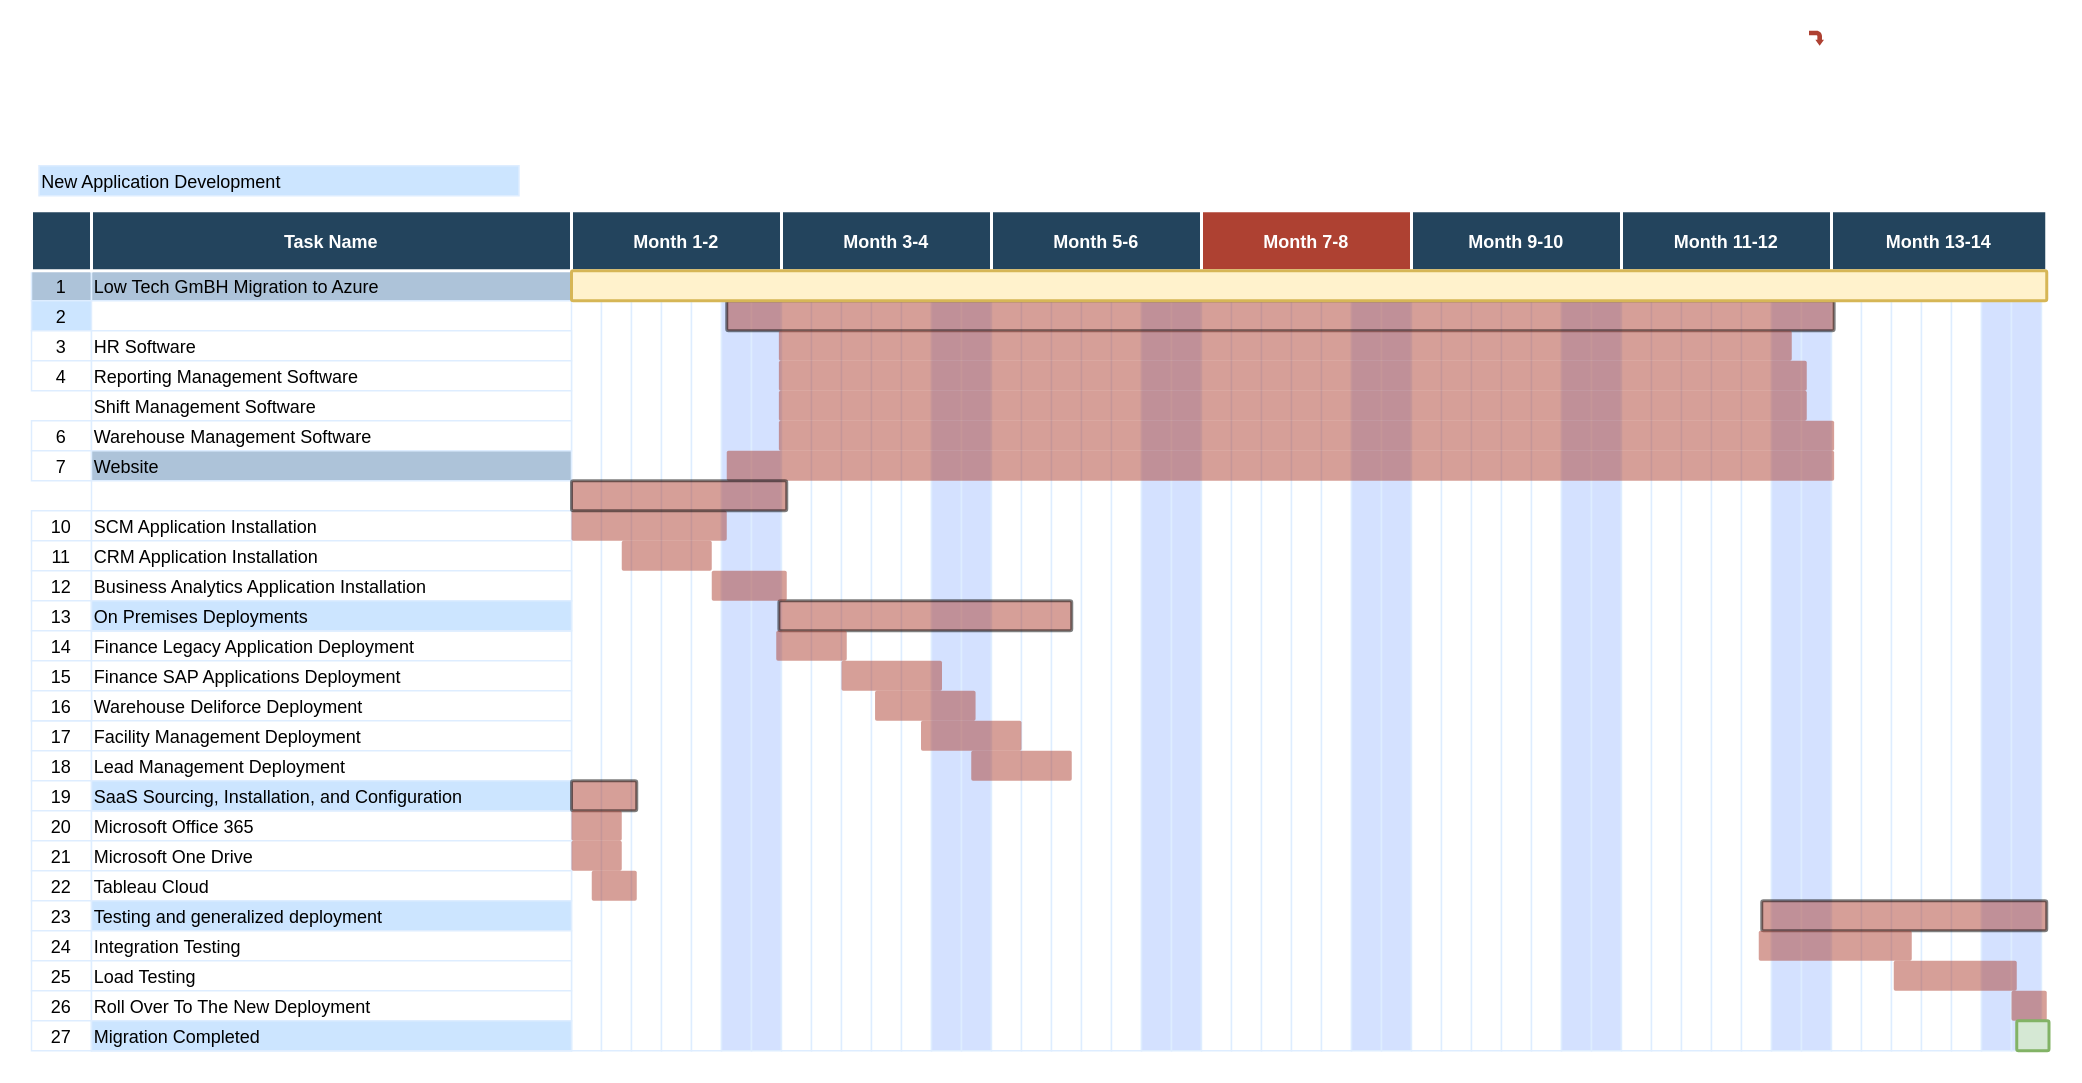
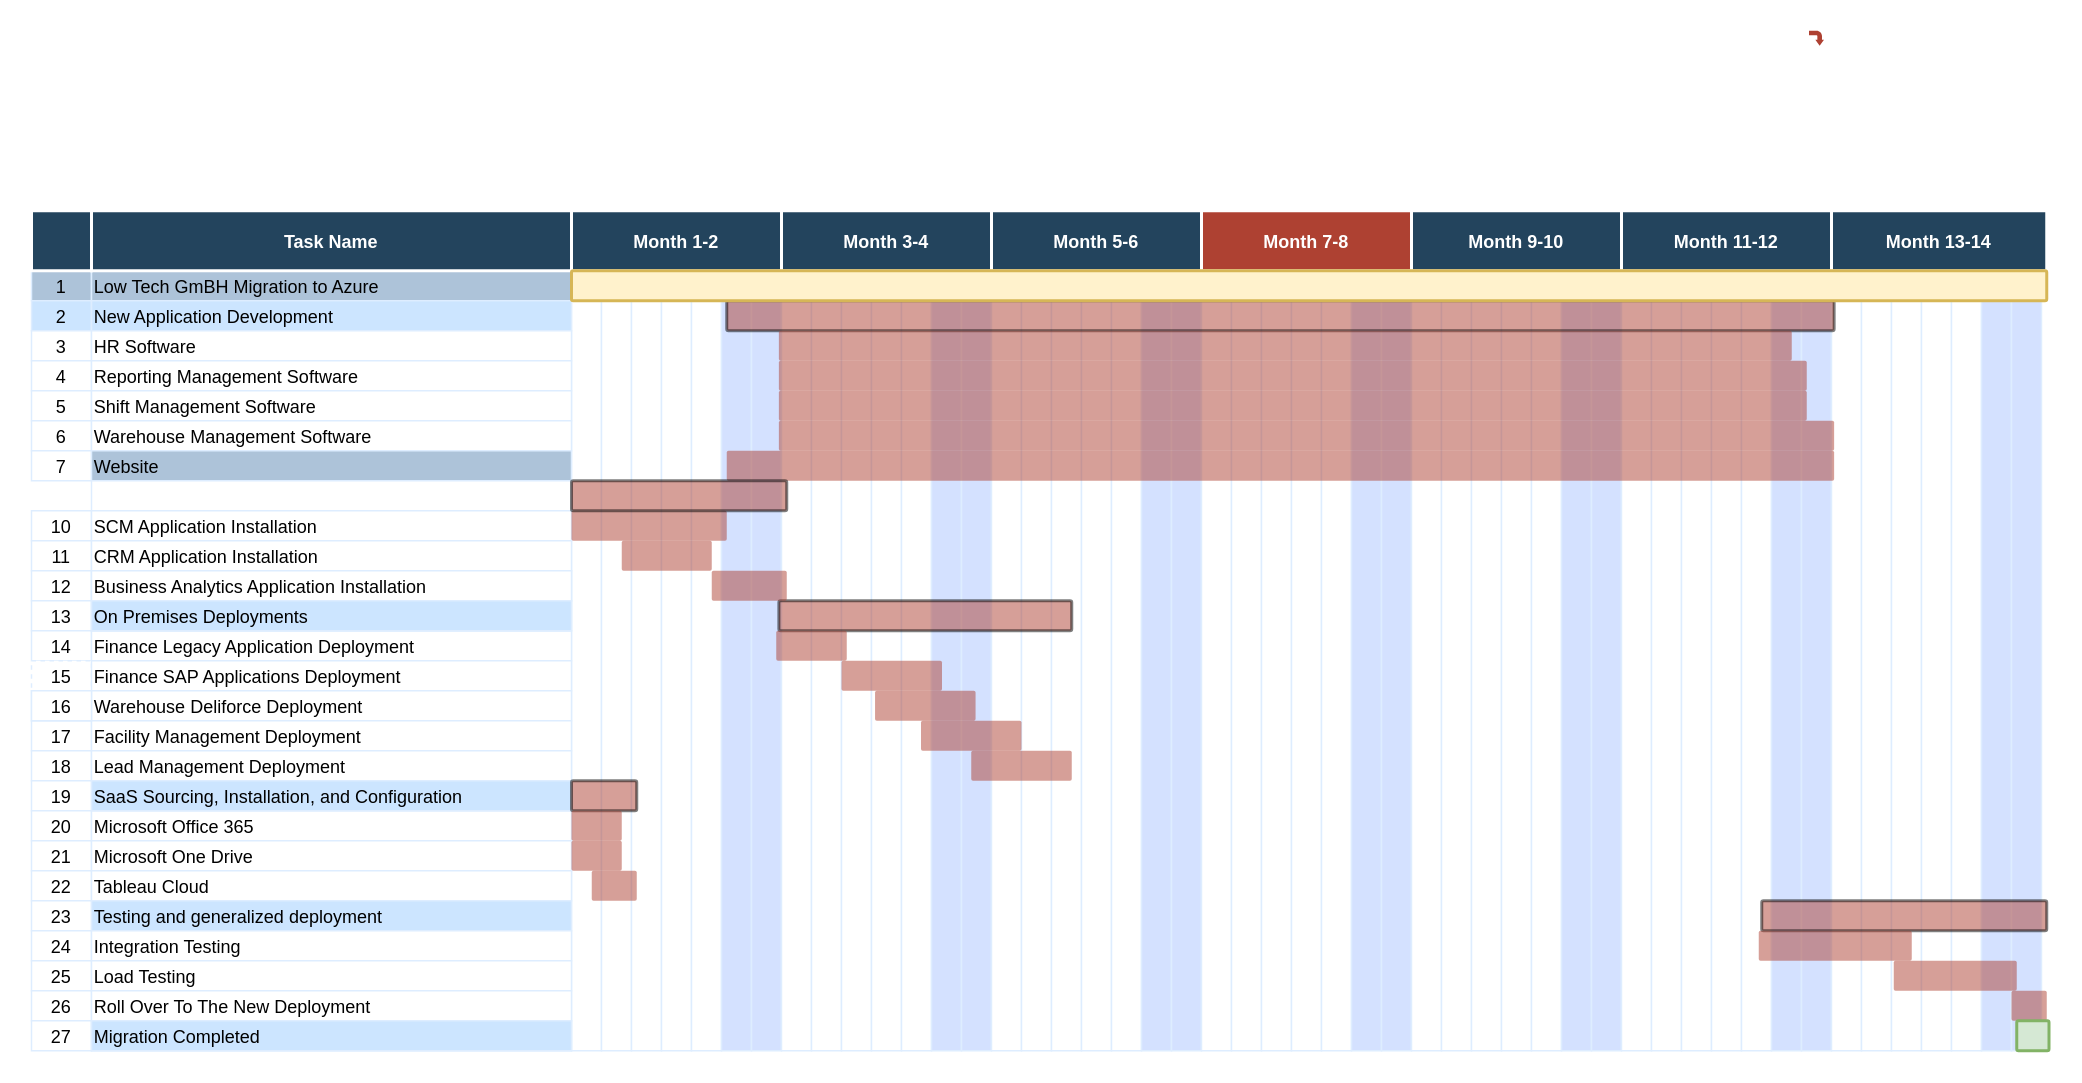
(279, 181) -> (332, 316)
none -> (62, 406)
(62, 676) -> (62, 676)
